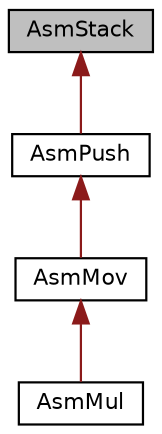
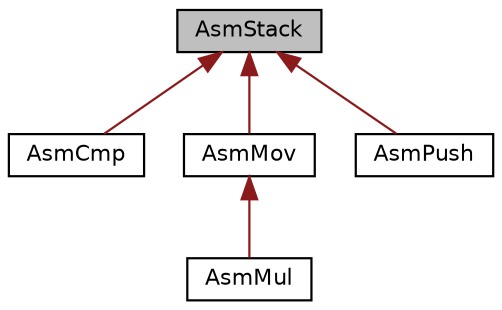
none -> (76, 155)
(81, 229) -> (249, 105)
